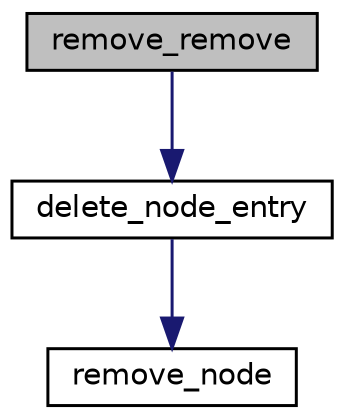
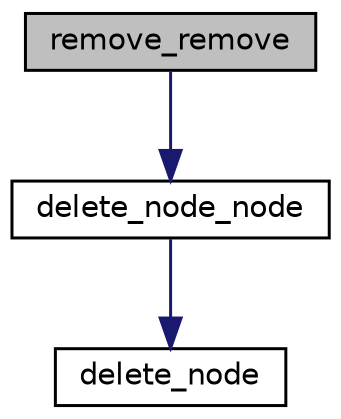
(172, 210) -> (171, 210)
(172, 377) -> (171, 377)
